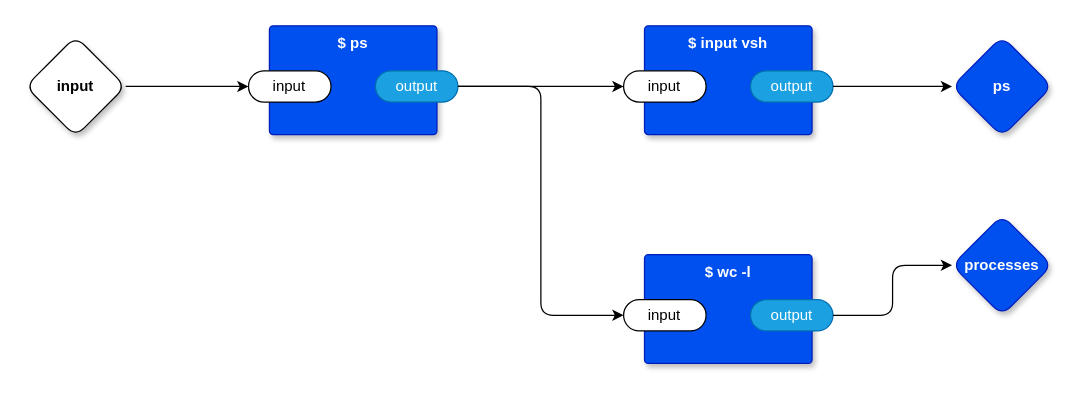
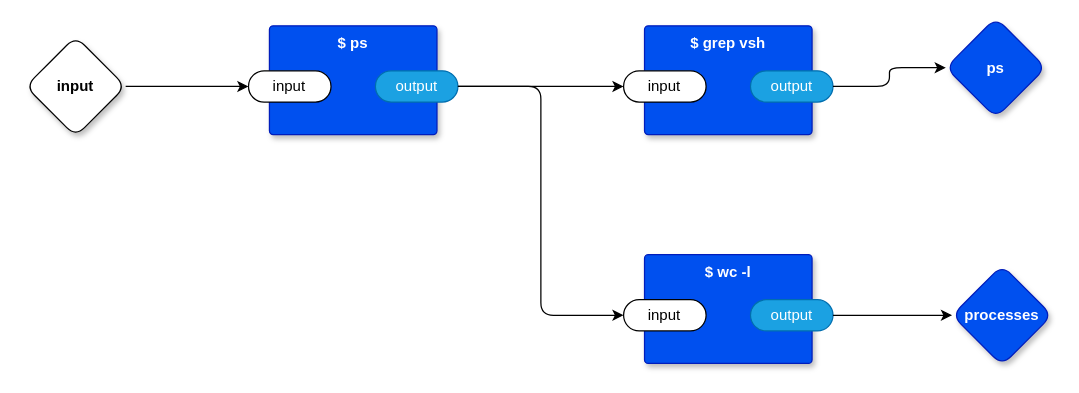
(728, 43) -> (728, 43)
(1002, 86) -> (996, 68)
(1002, 265) -> (1002, 315)
